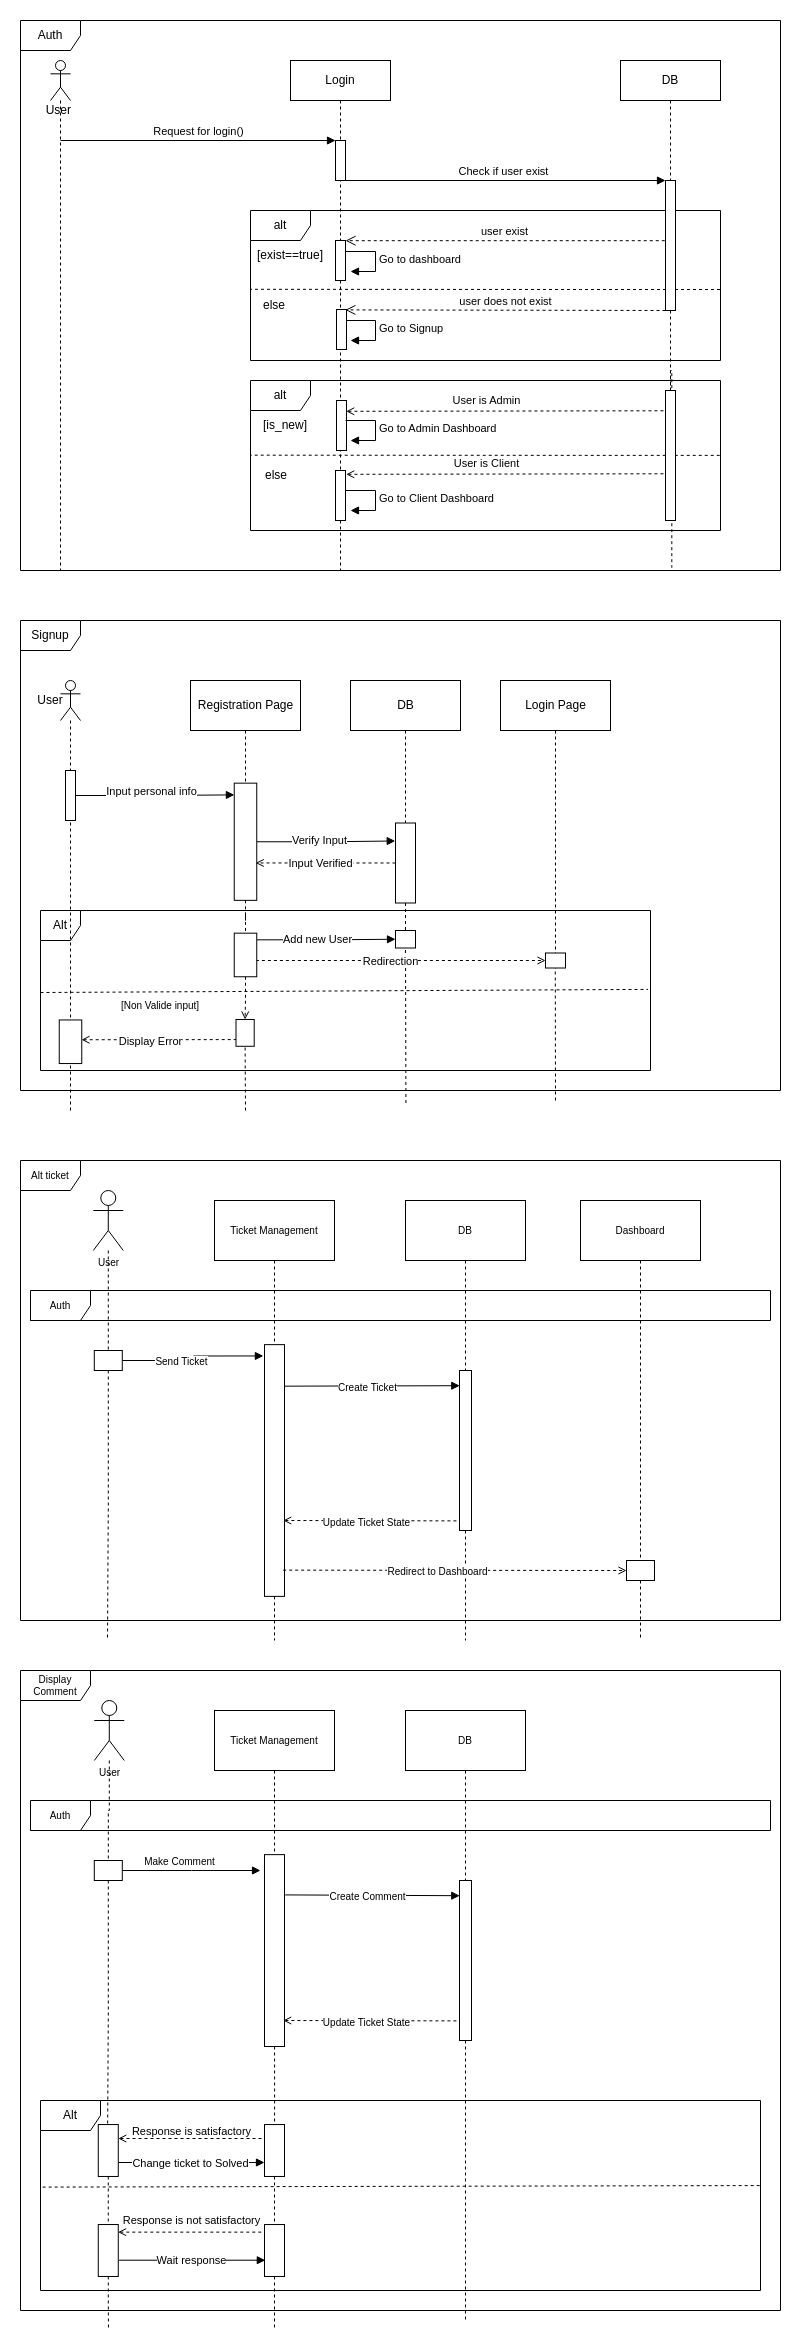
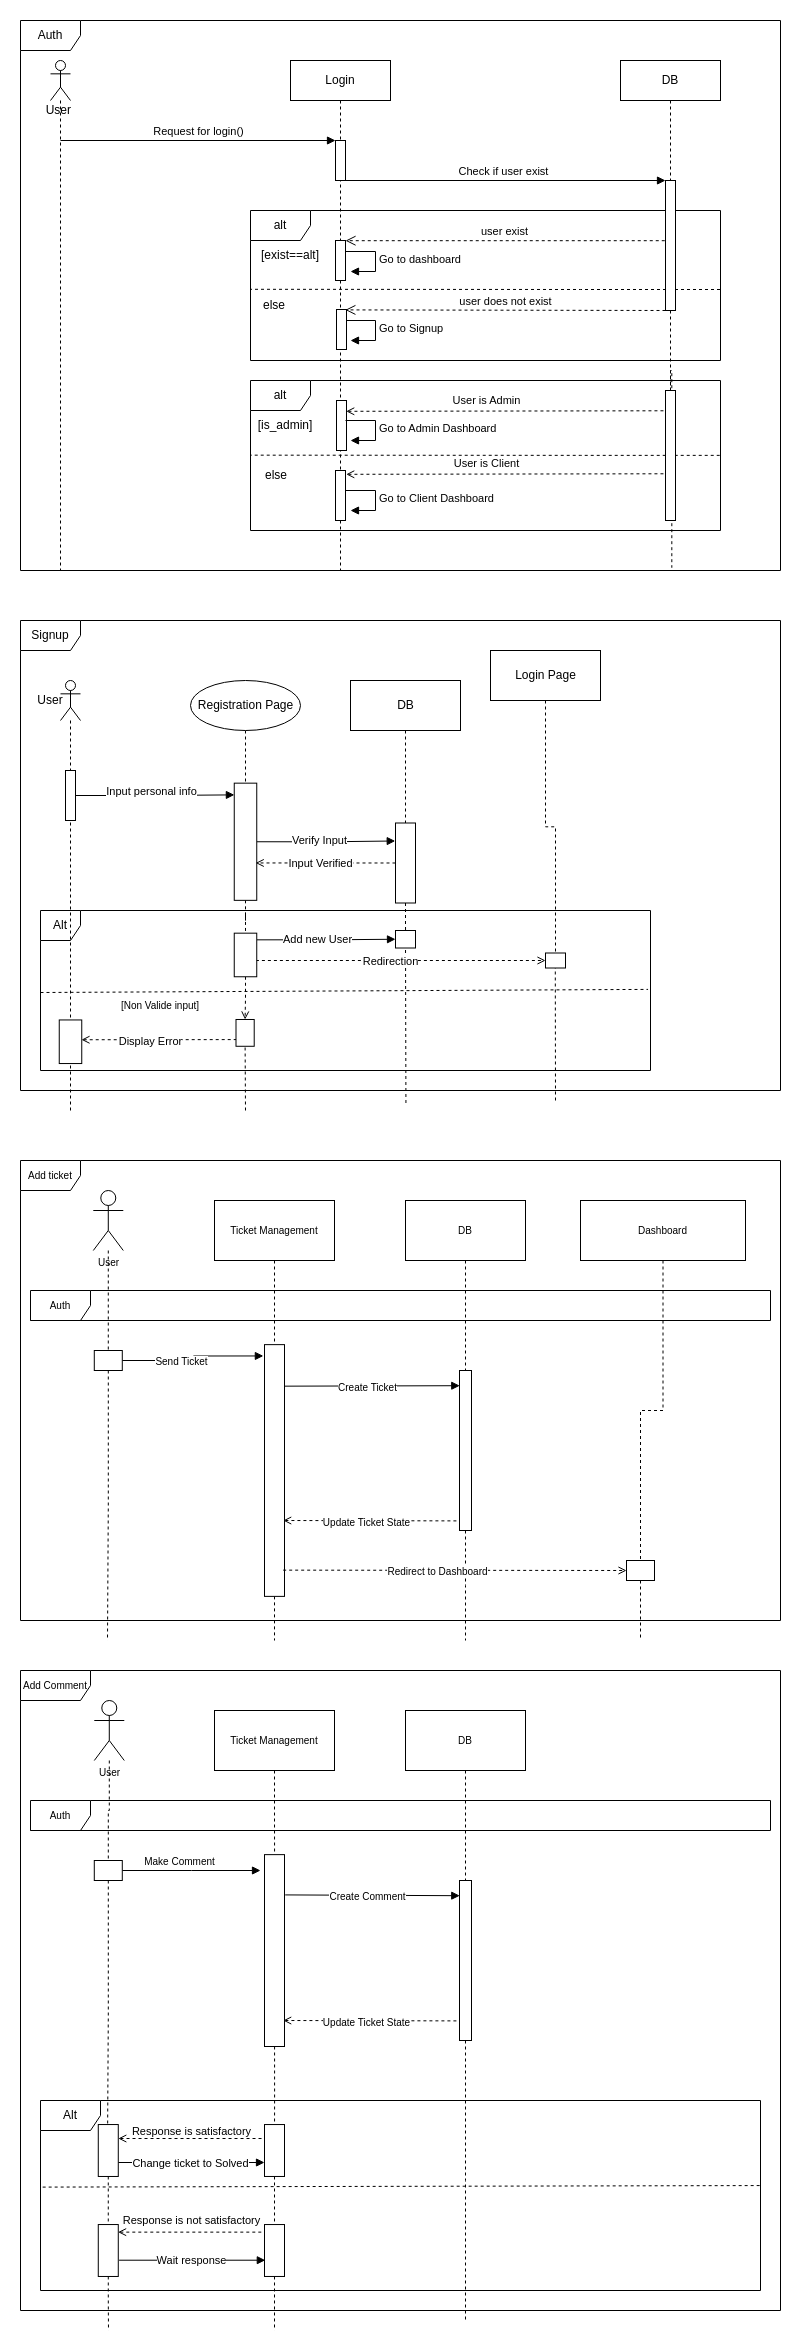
(291, 256) -> (291, 256)
(286, 426) -> (286, 426)
(246, 706) -> (246, 706)
(556, 706) -> (546, 676)
(51, 1176) -> (51, 1176)
(641, 1231) -> (663, 1231)
(56, 1686) -> (56, 1686)
